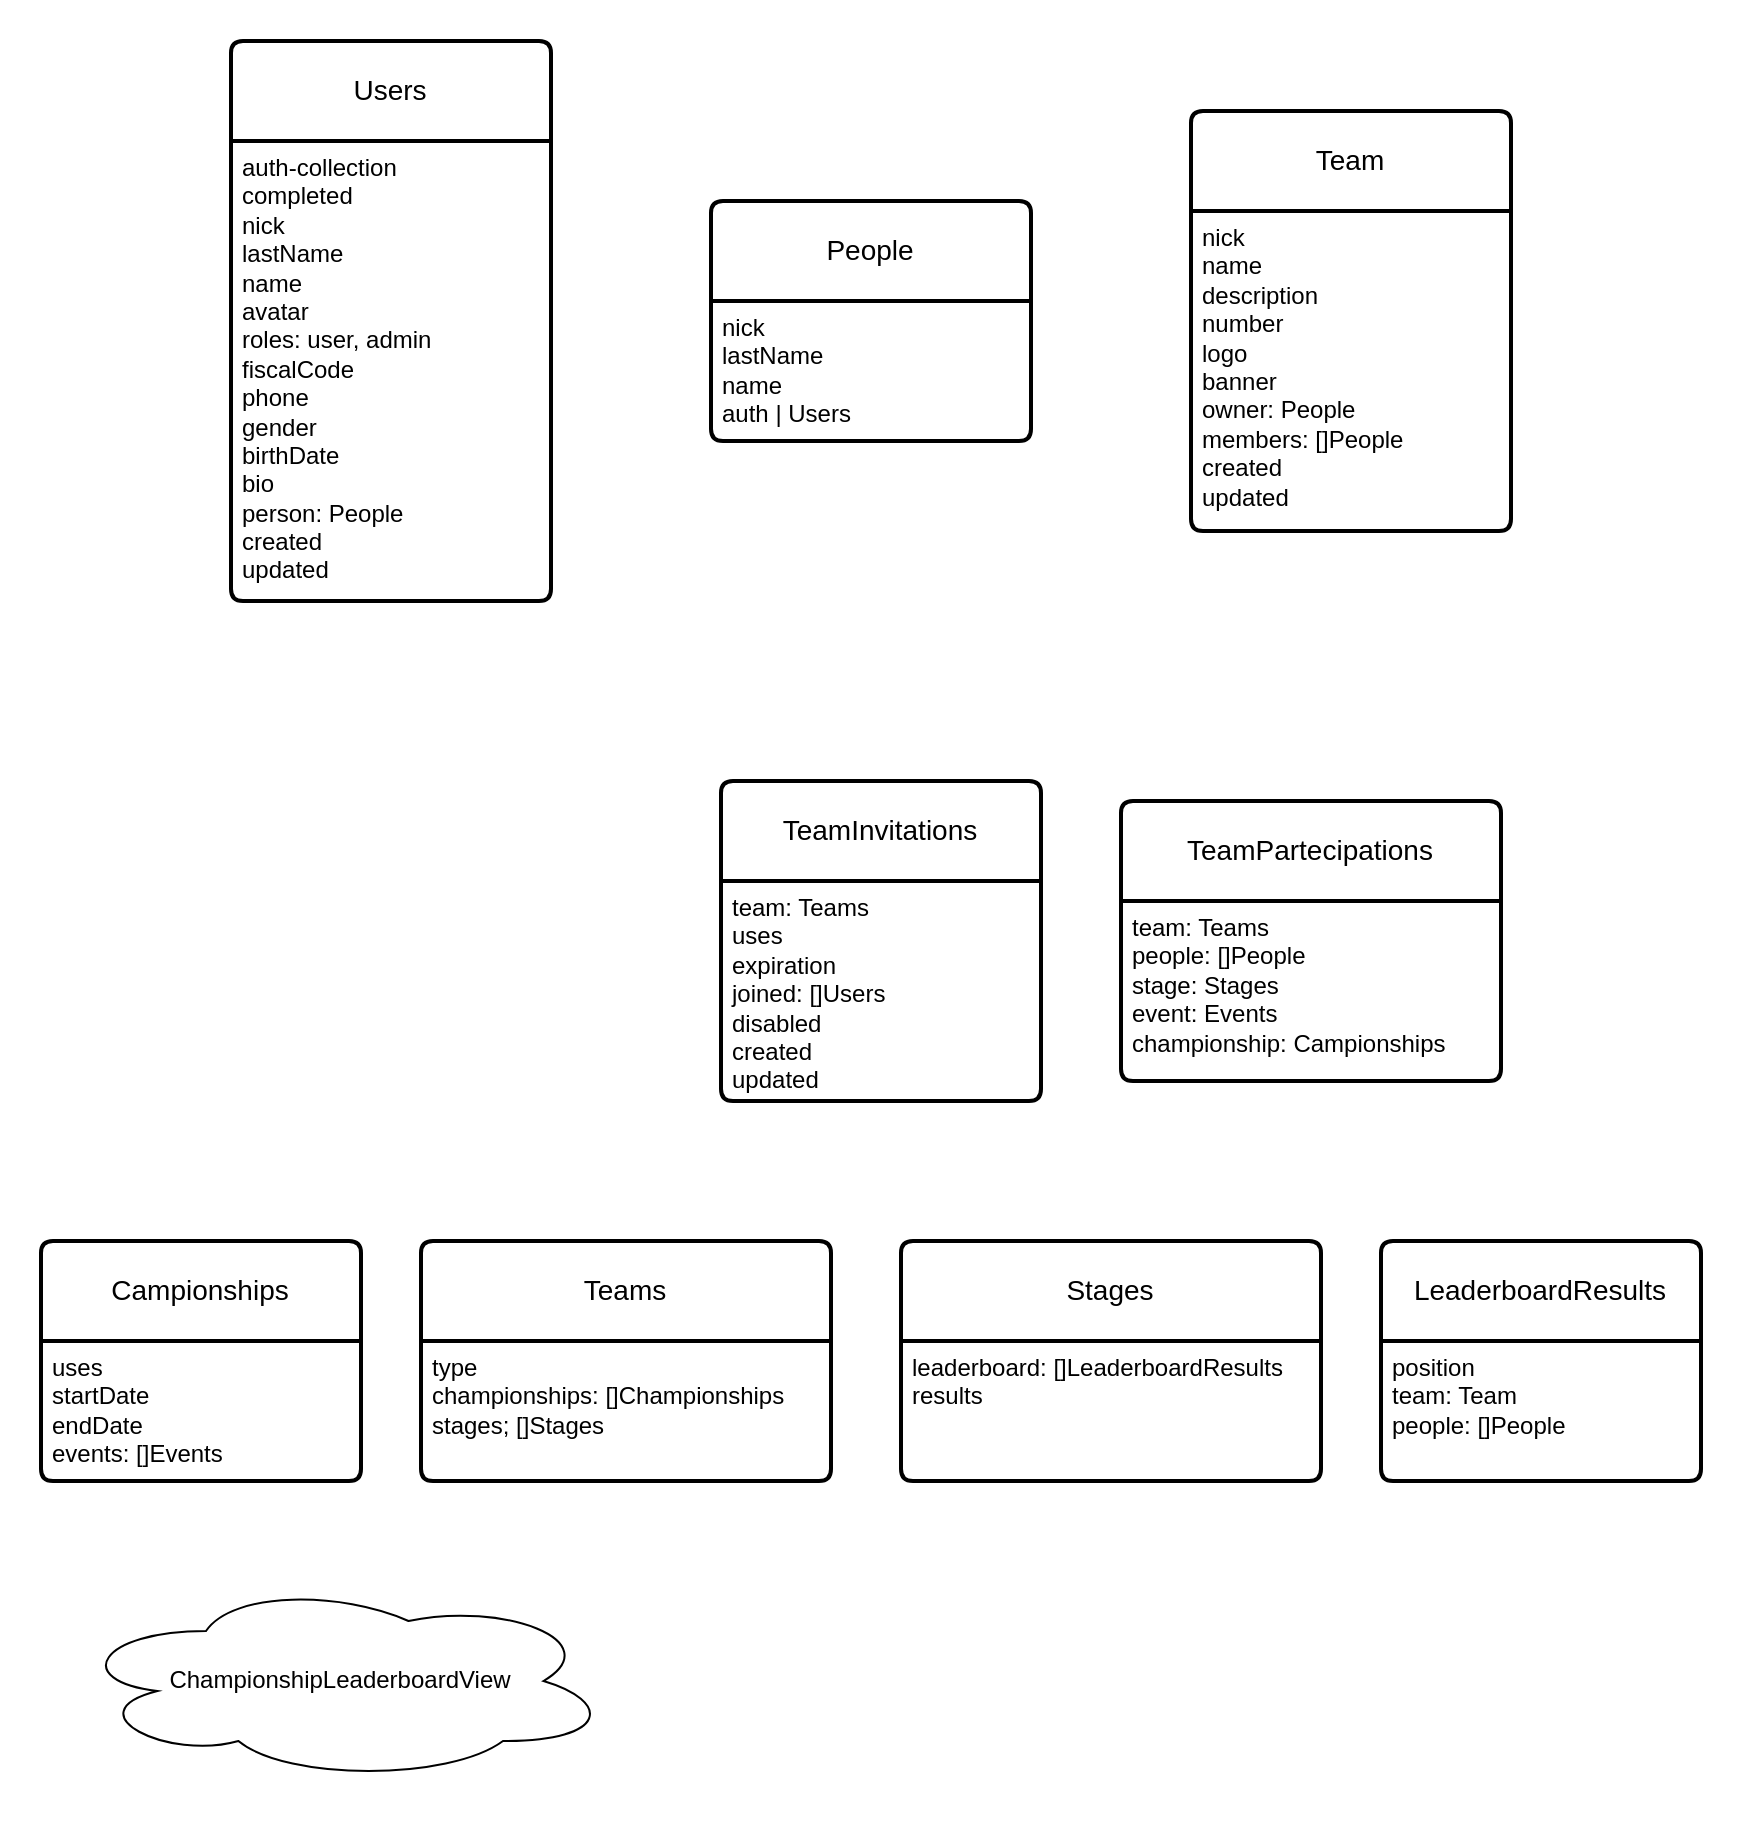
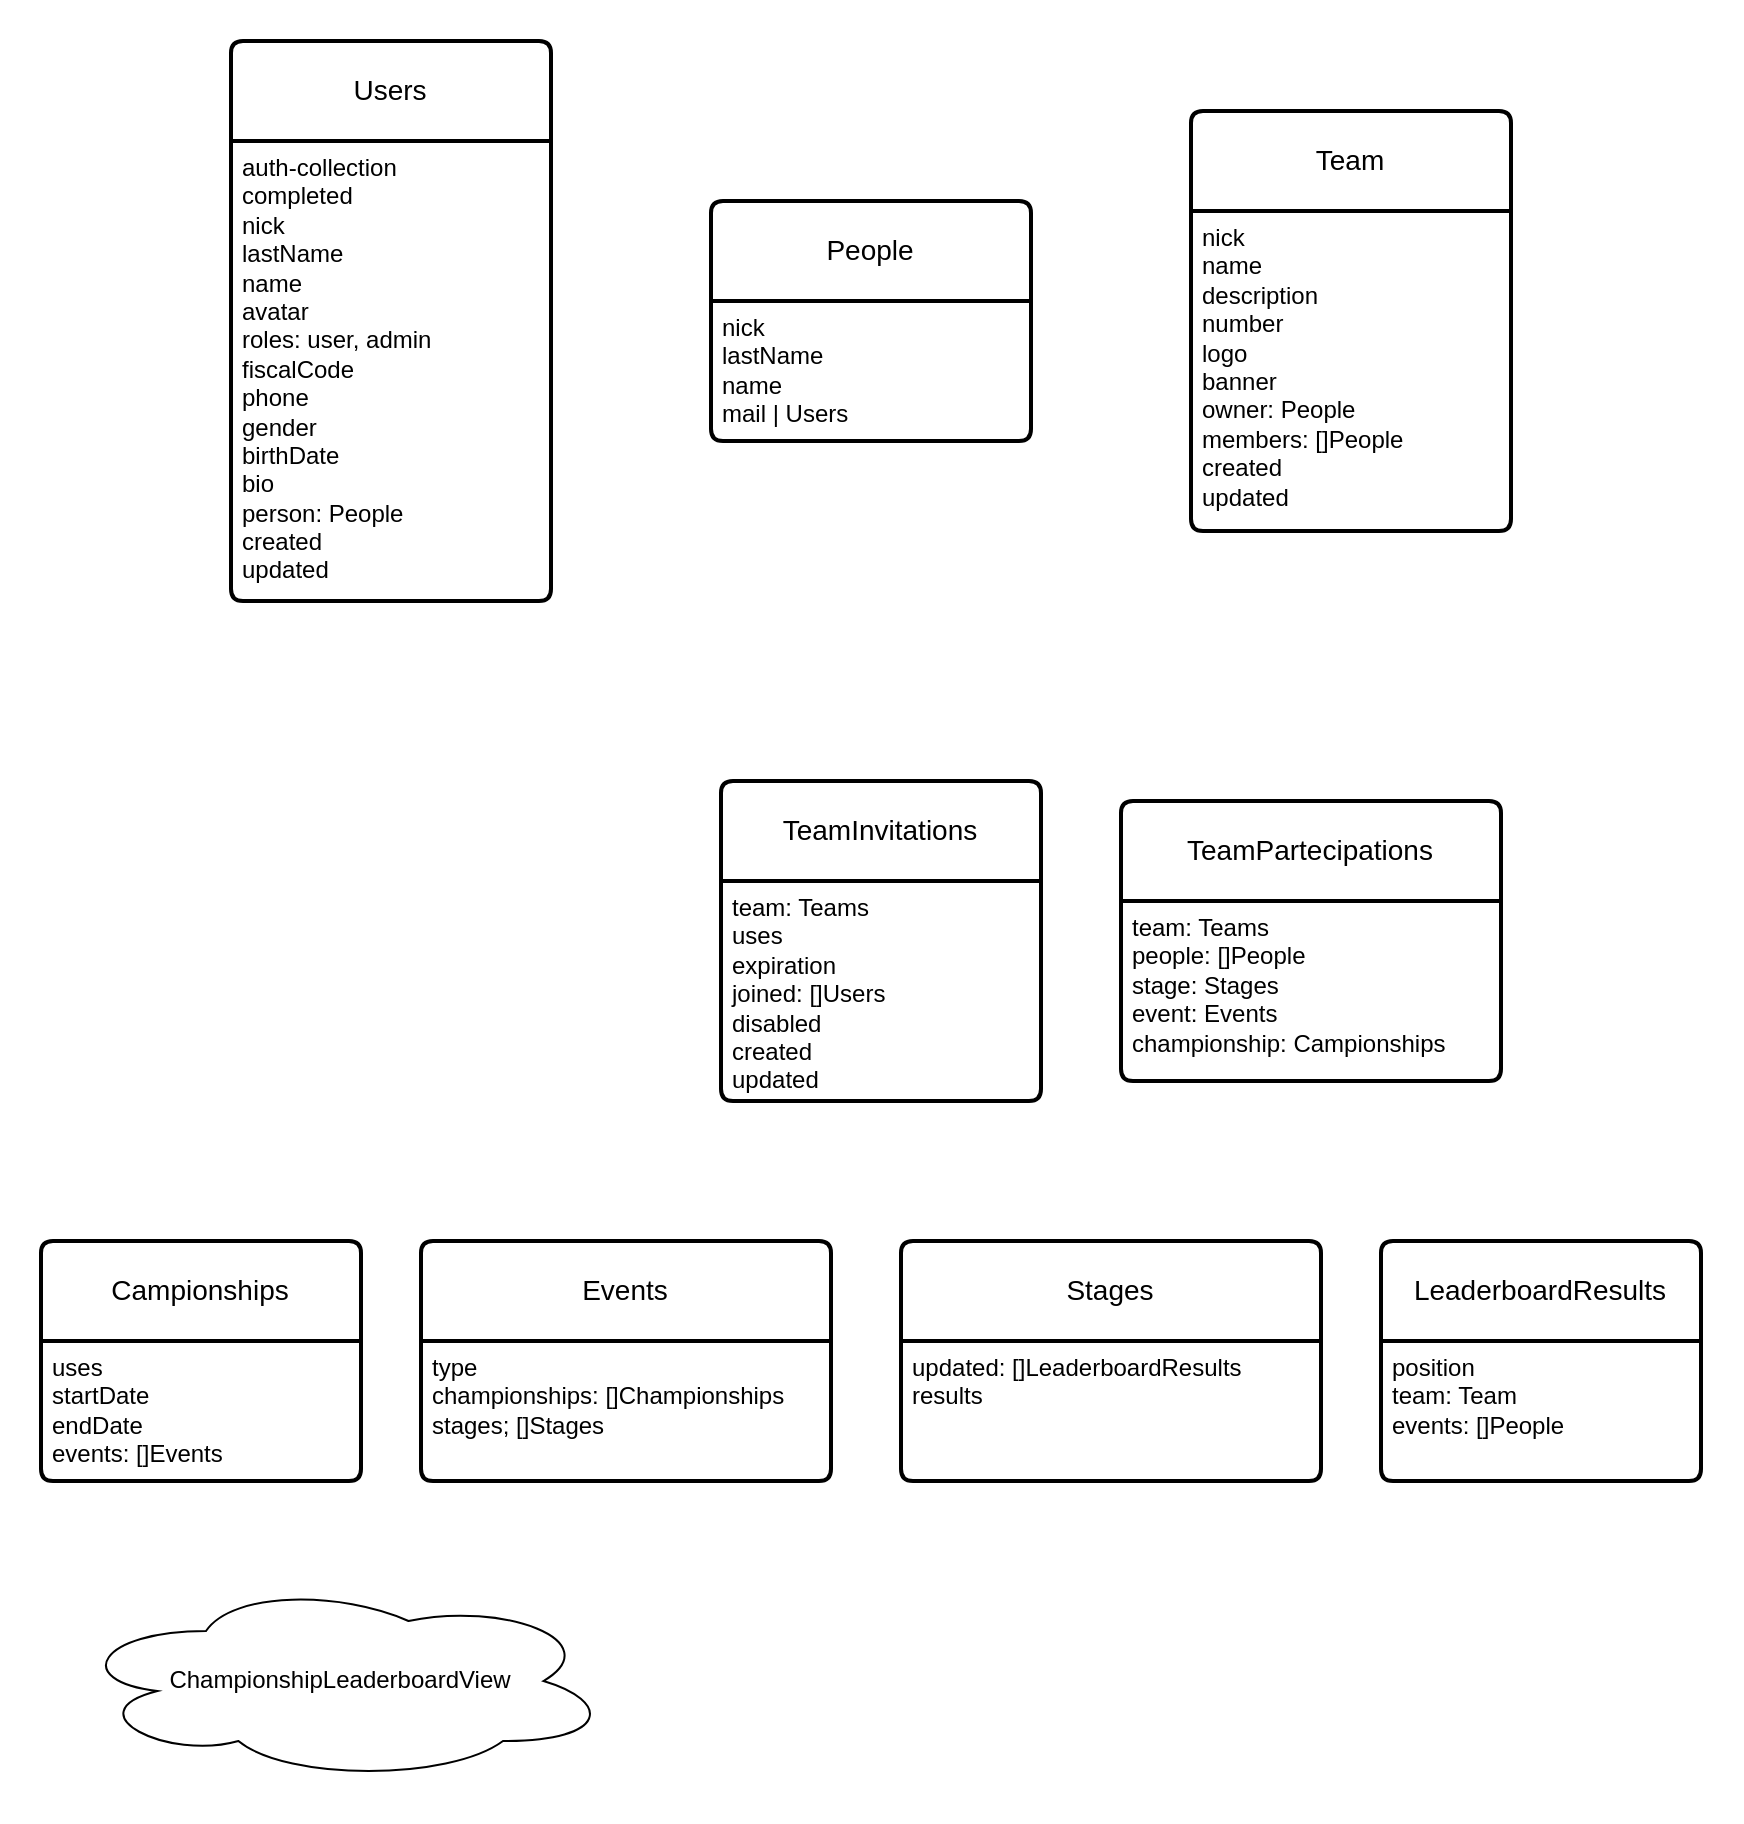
(794, 373) -> (788, 373)
(626, 1291) -> (626, 1291)
(1113, 1398) -> (1099, 1384)
(1488, 1398) -> (1491, 1398)
